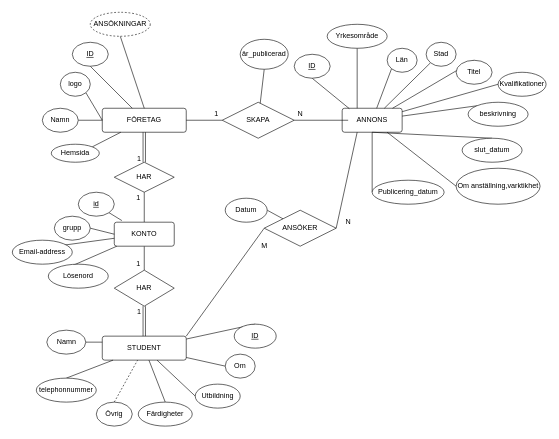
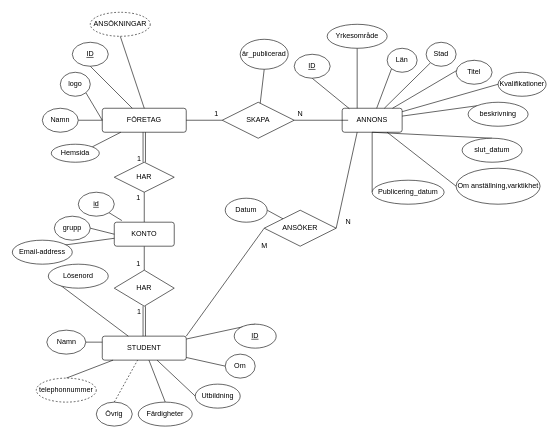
(96, 256) -> (94, 311)
(66, 390) -> (66, 390)
